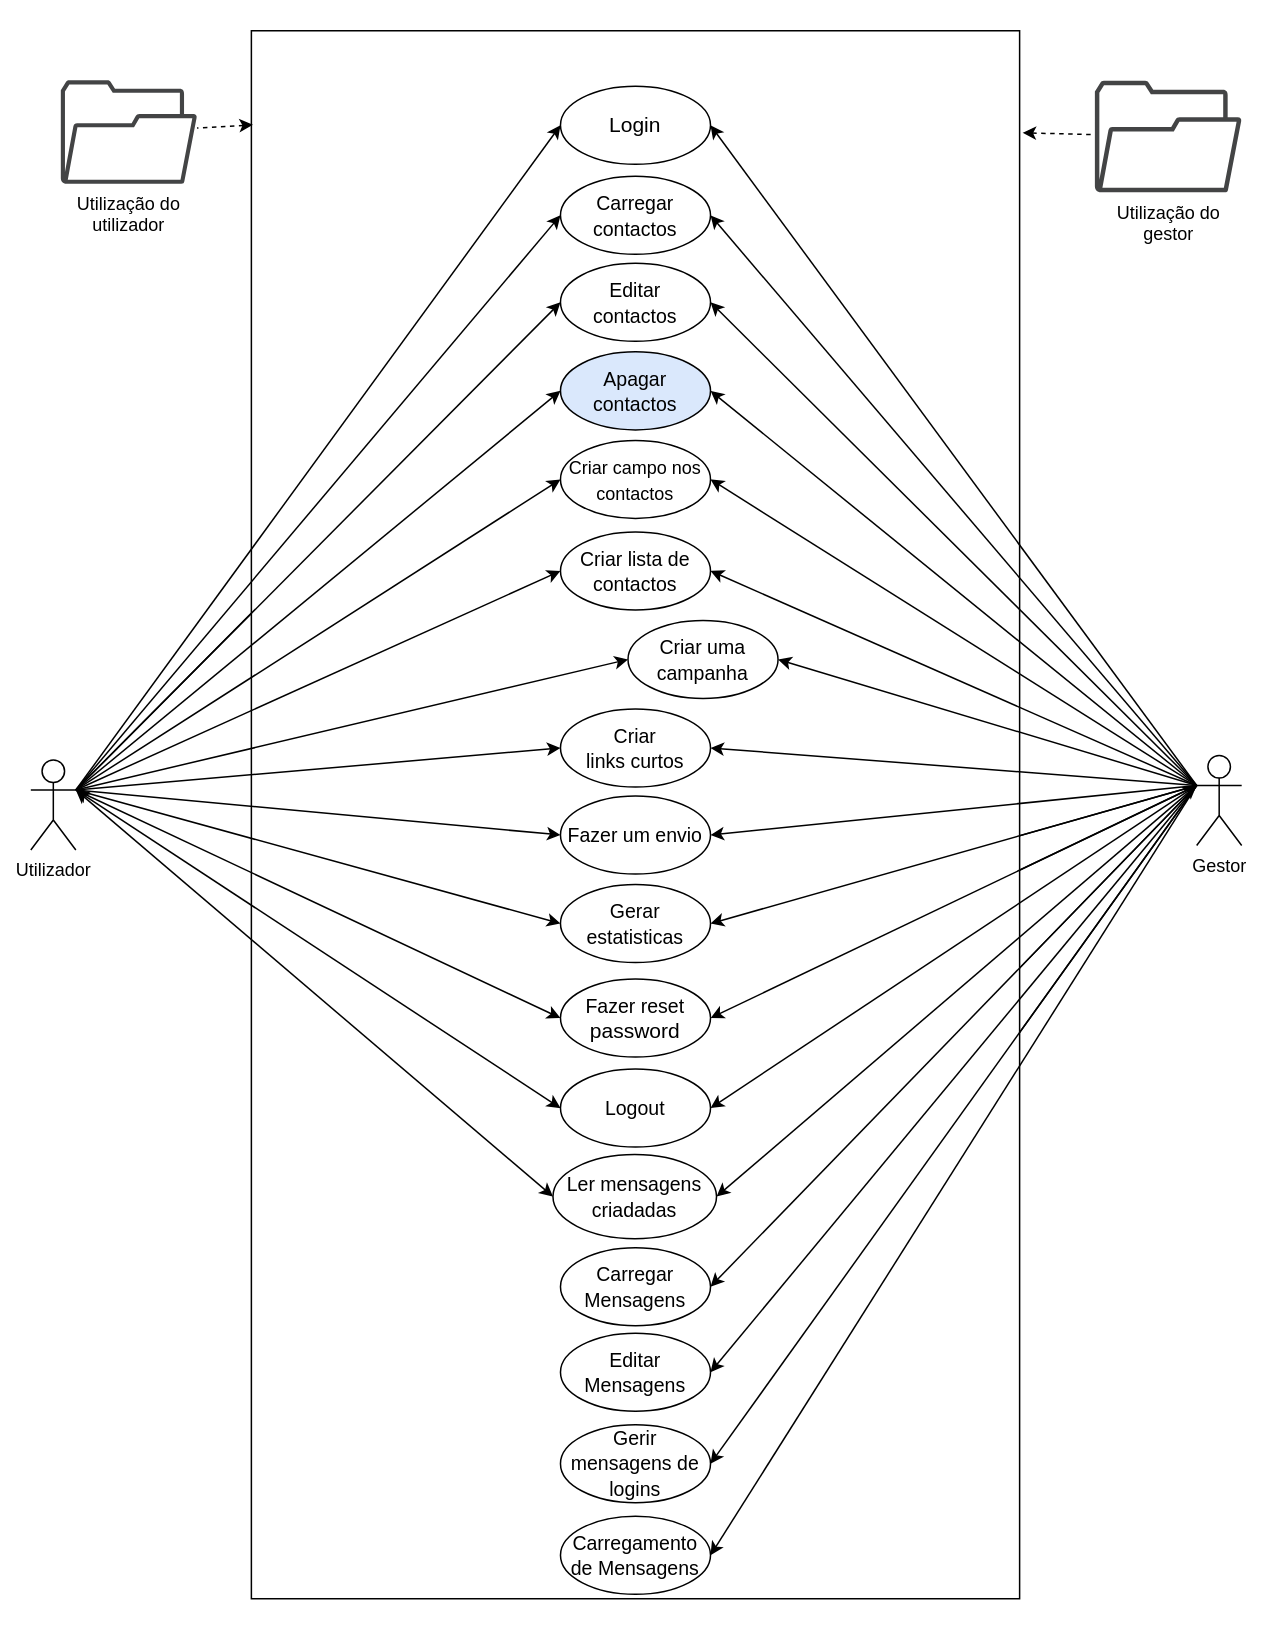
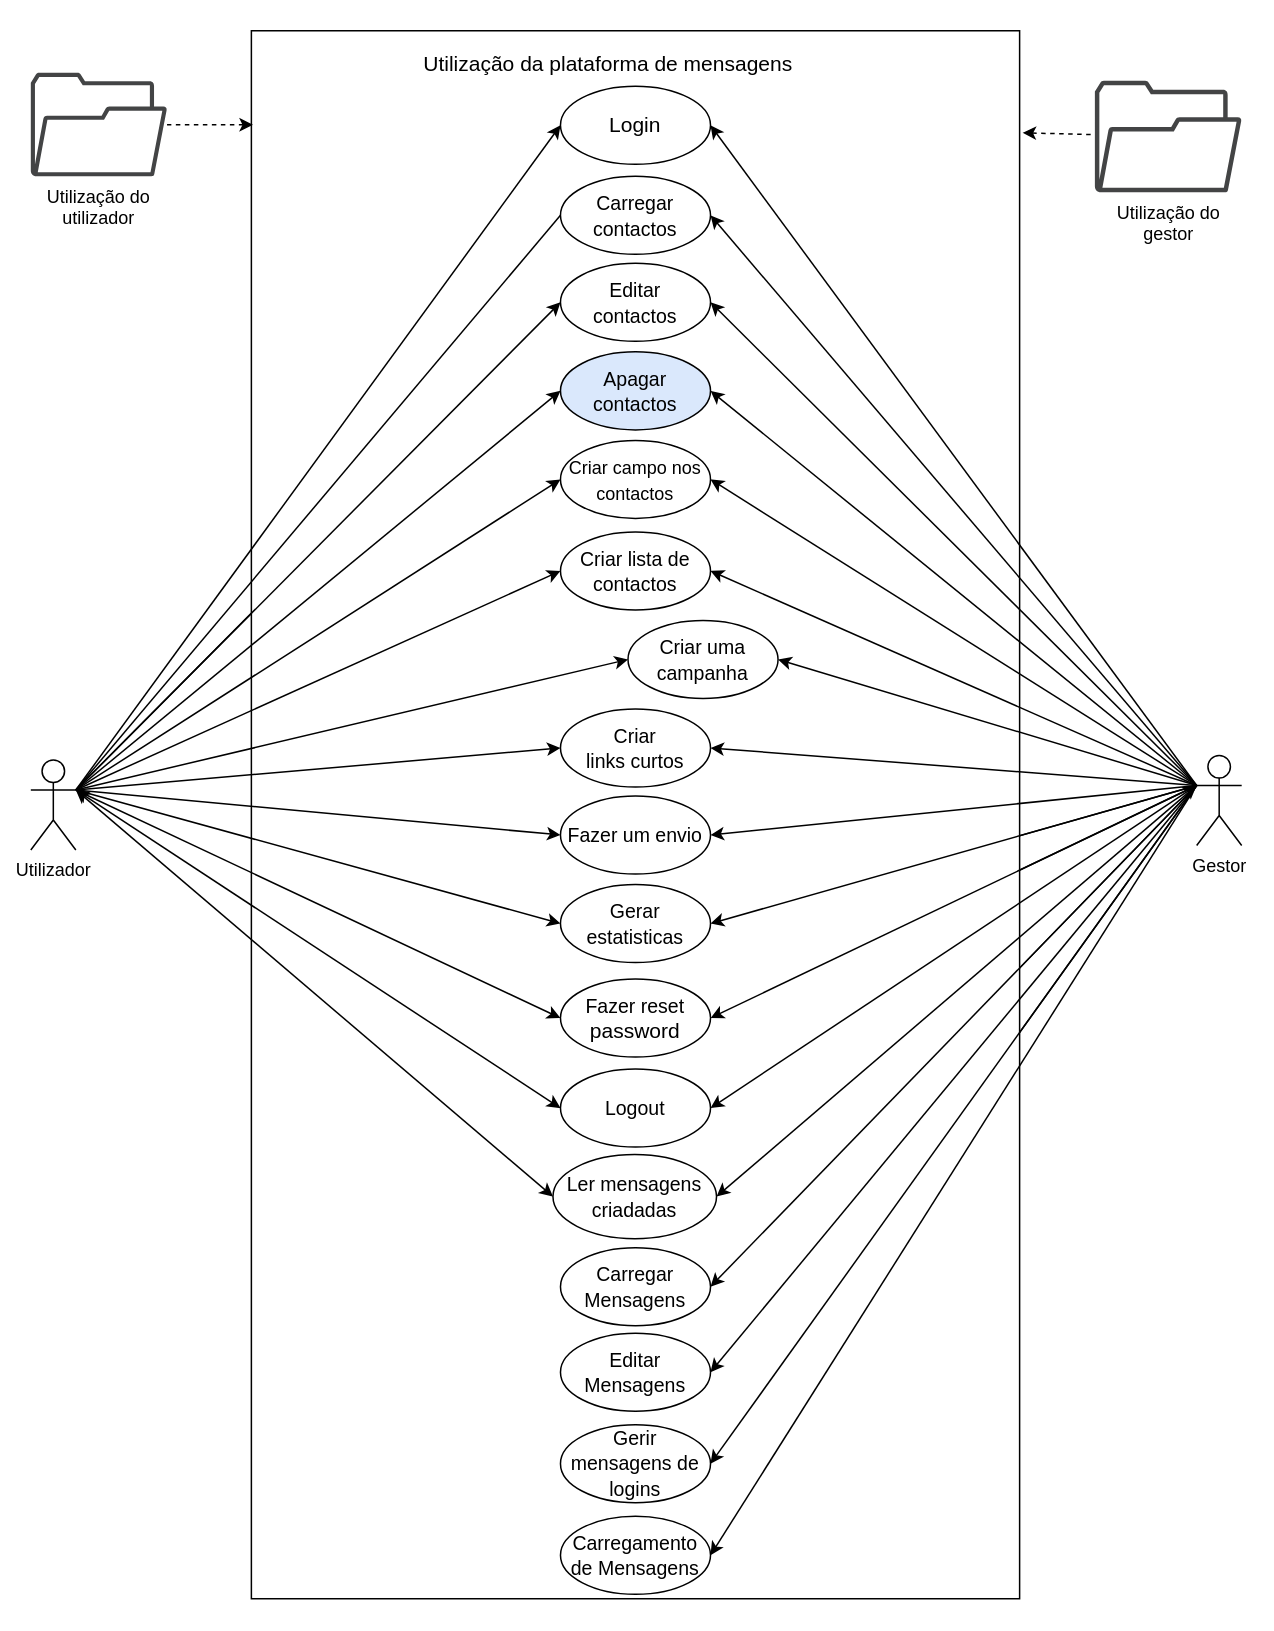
none -> (608, 64)
(129, 132) -> (99, 125)
(553, 224) -> (556, 221)
